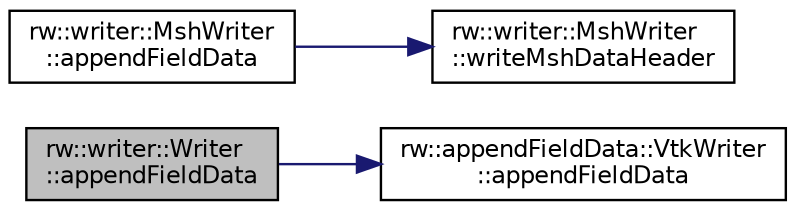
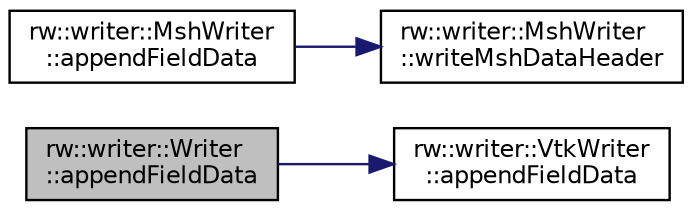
(583, 164) -> (532, 164)
